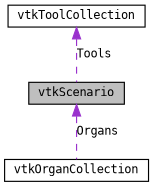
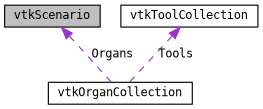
(77, 61) -> (151, 59)
